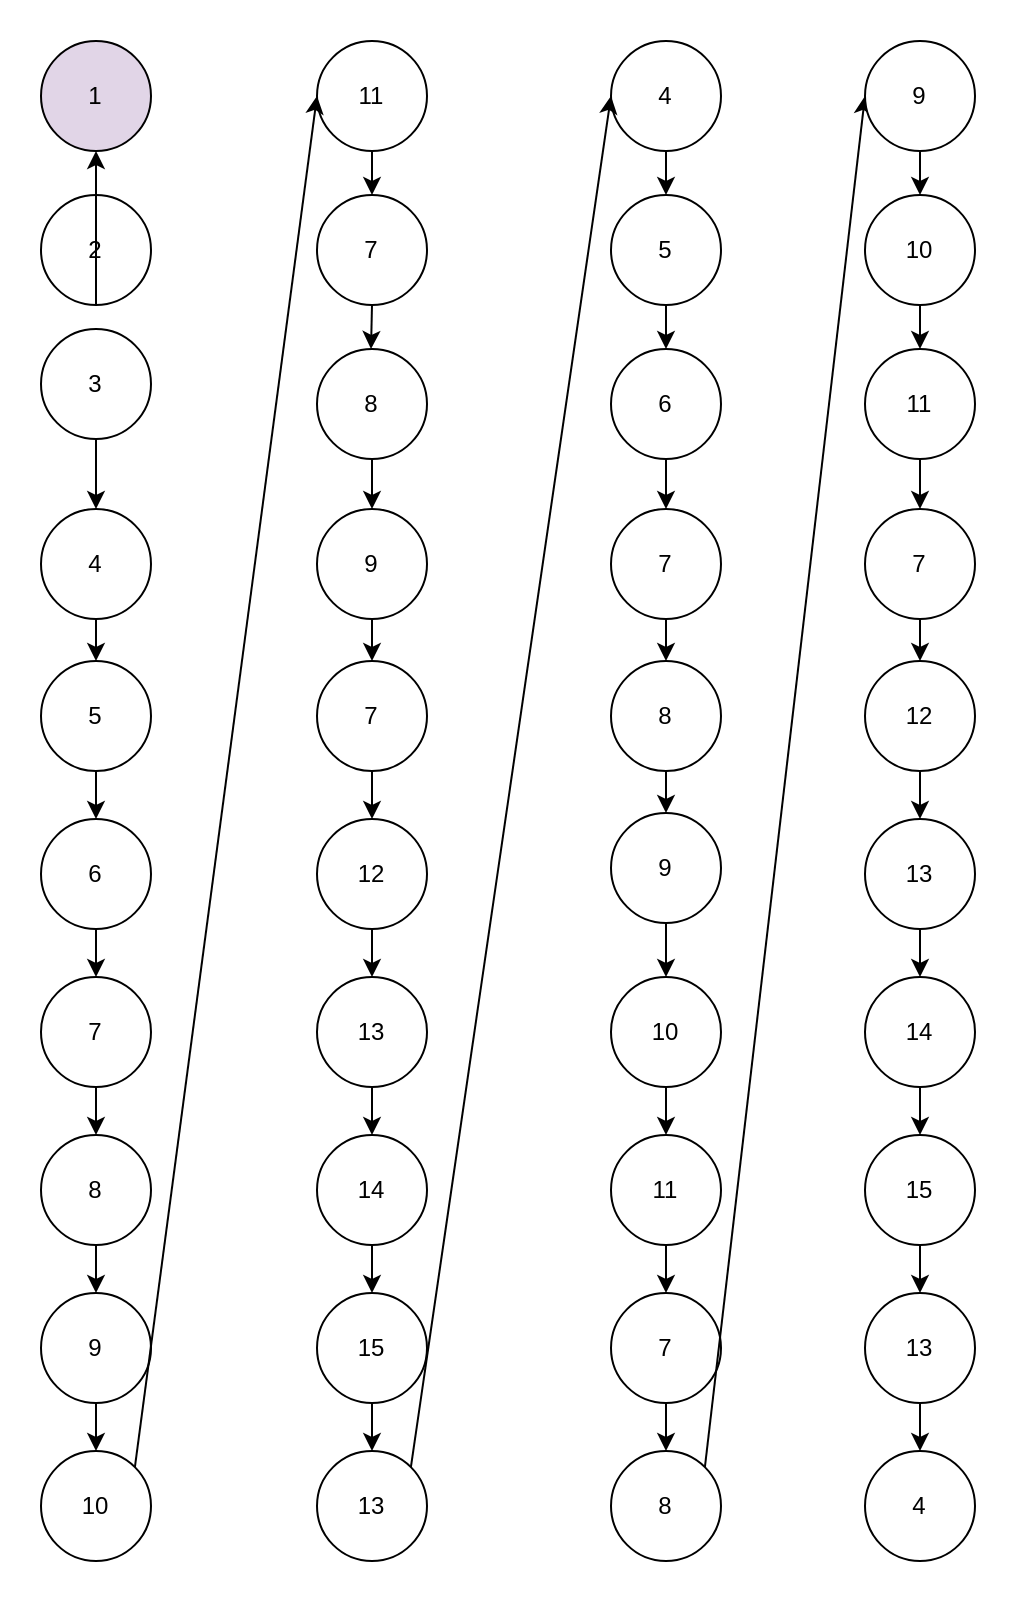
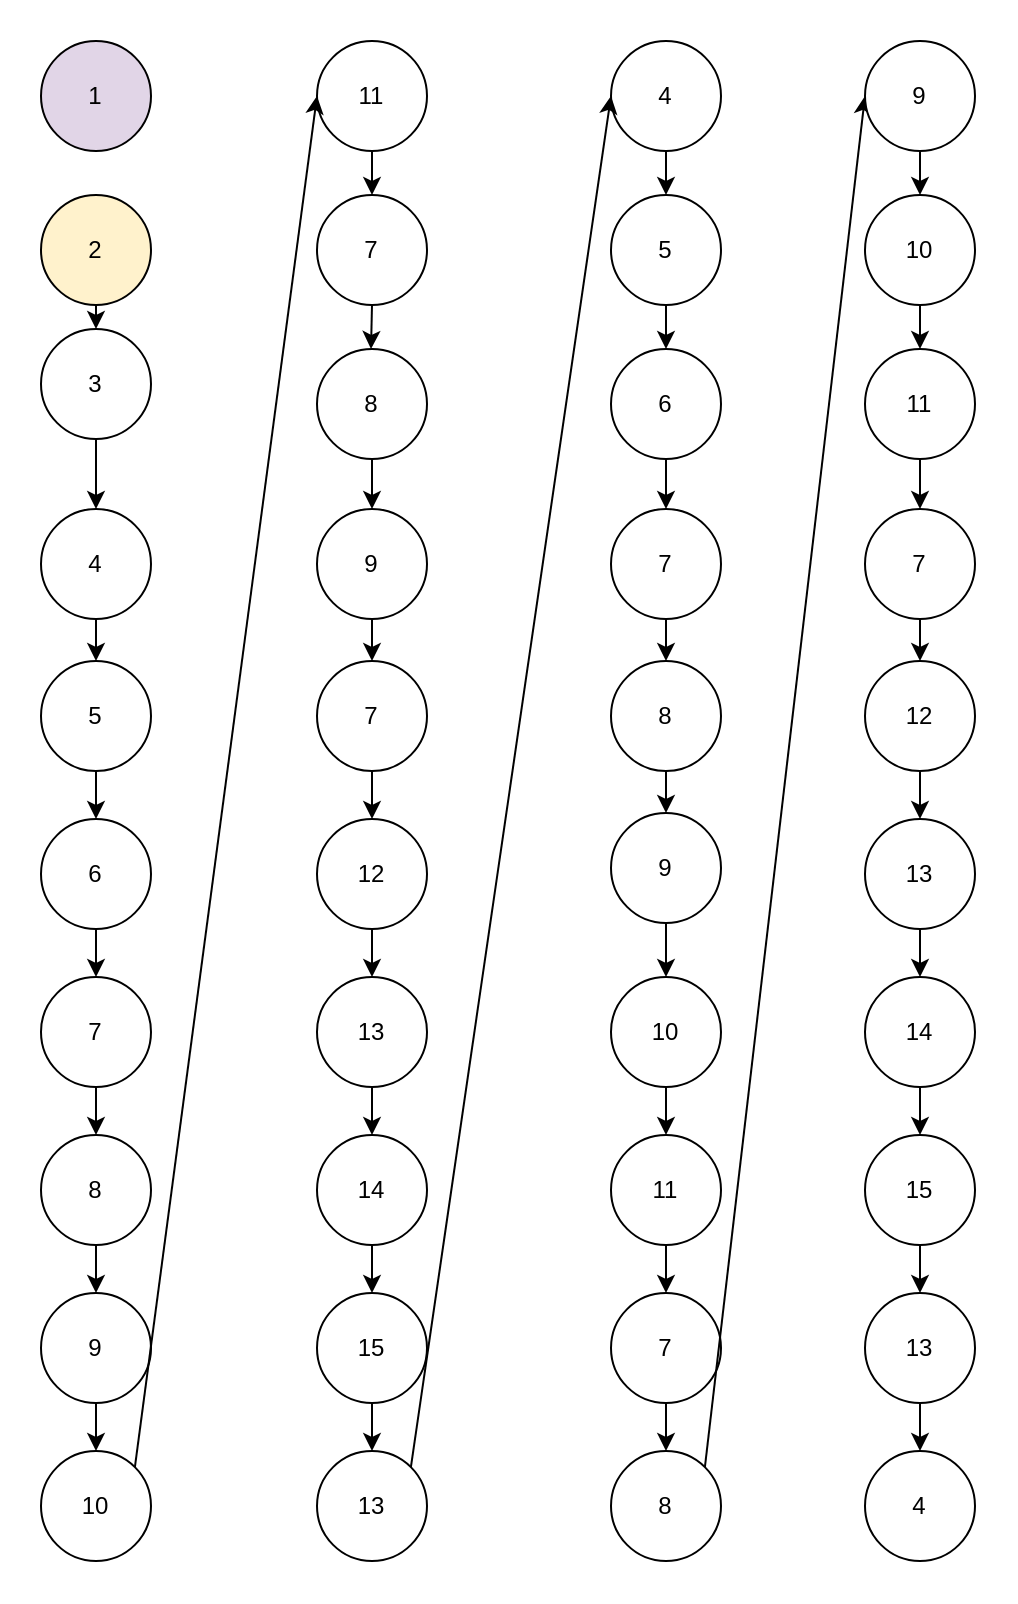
(96, 235) -> (96, 310)
(96, 250) -> (96, 250)
